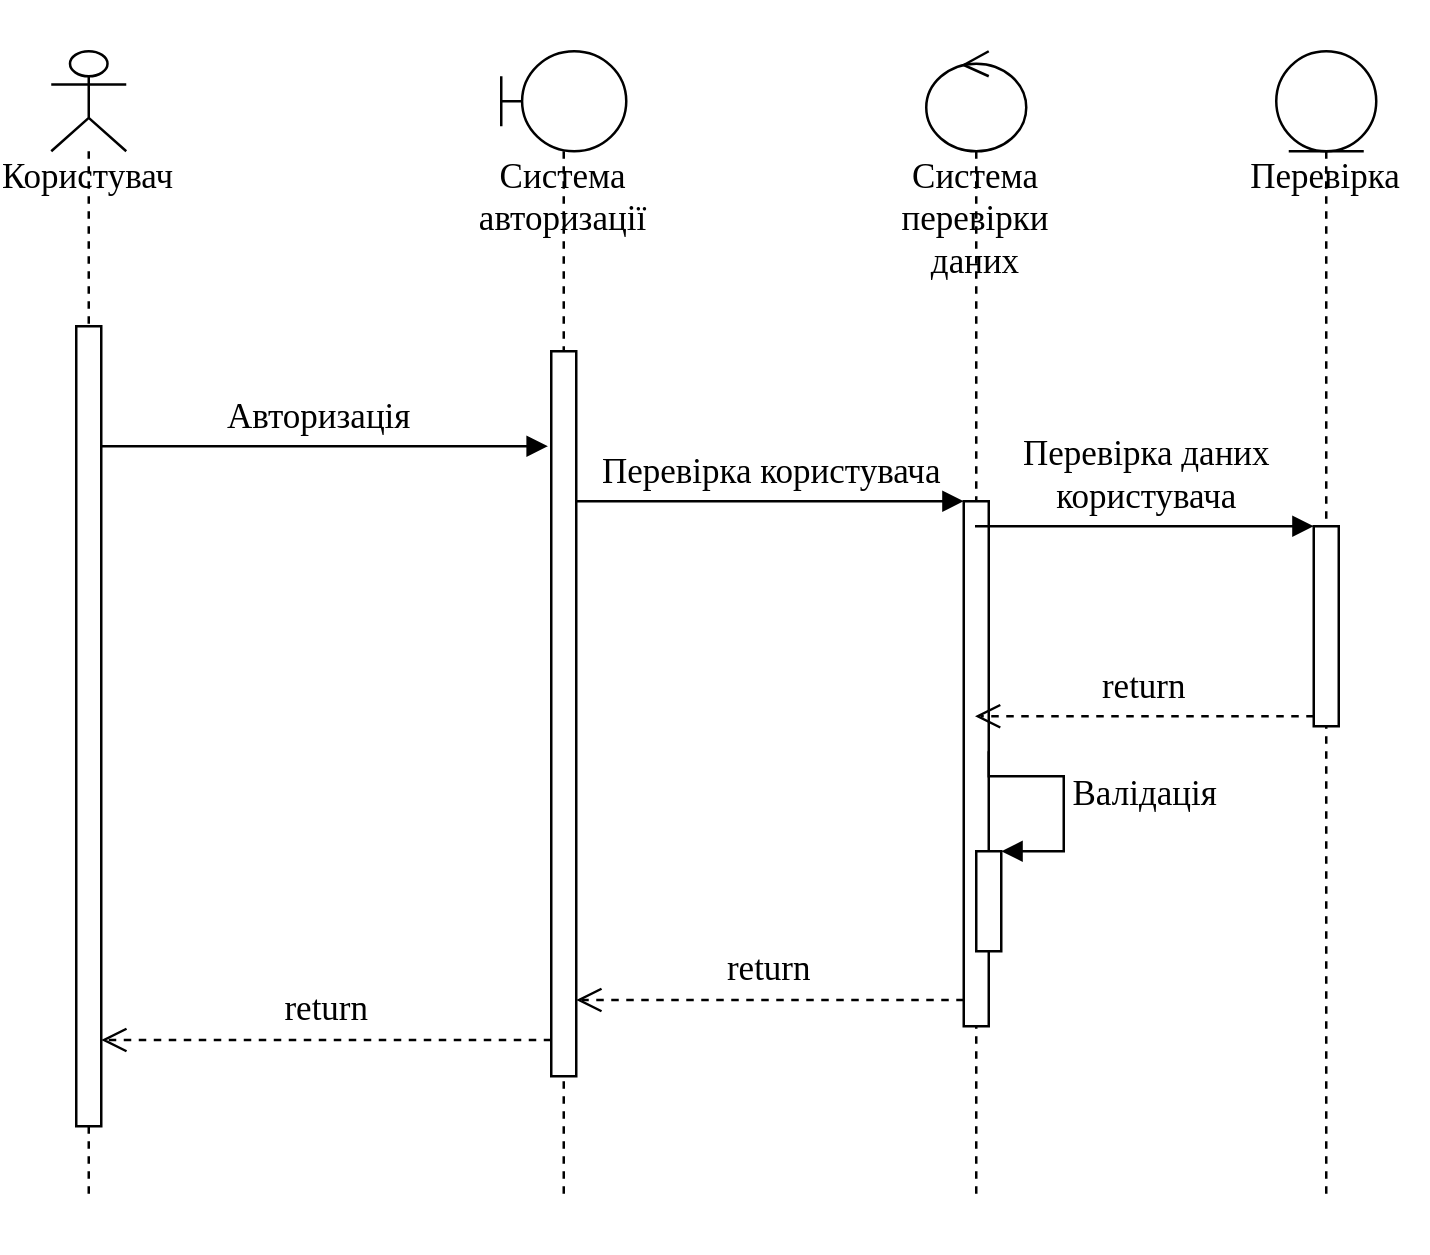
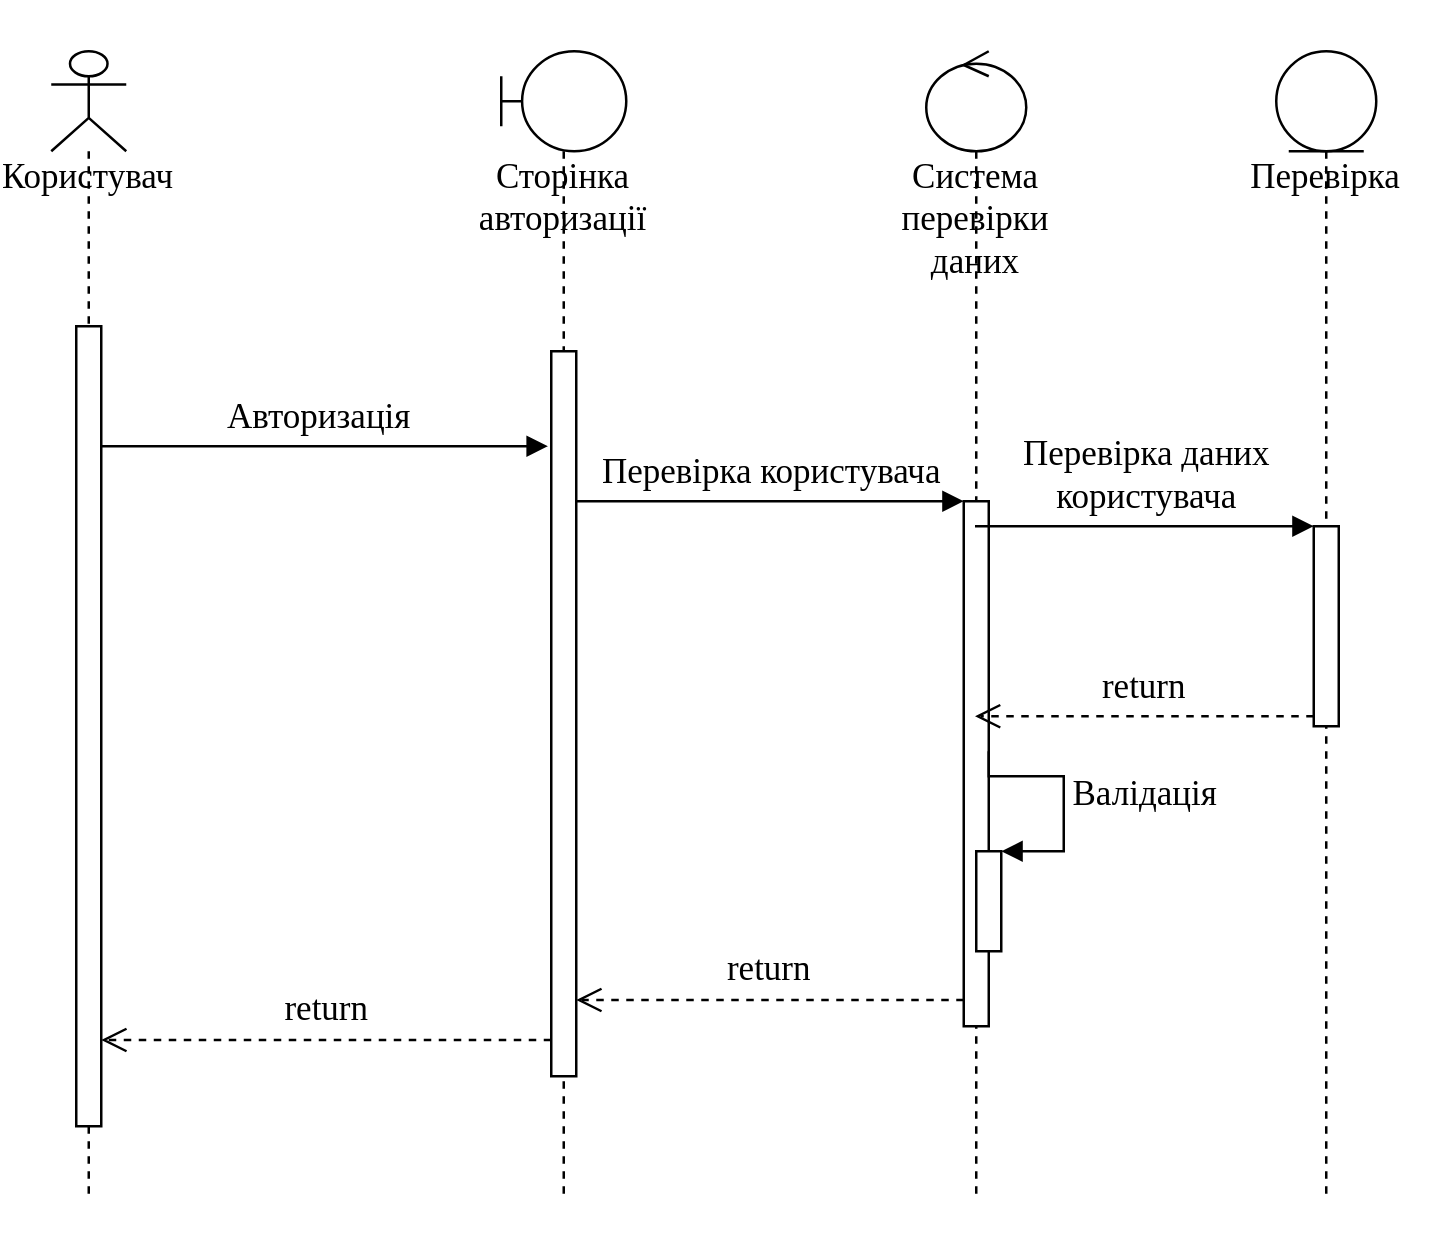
(564, 243) -> (564, 243)
